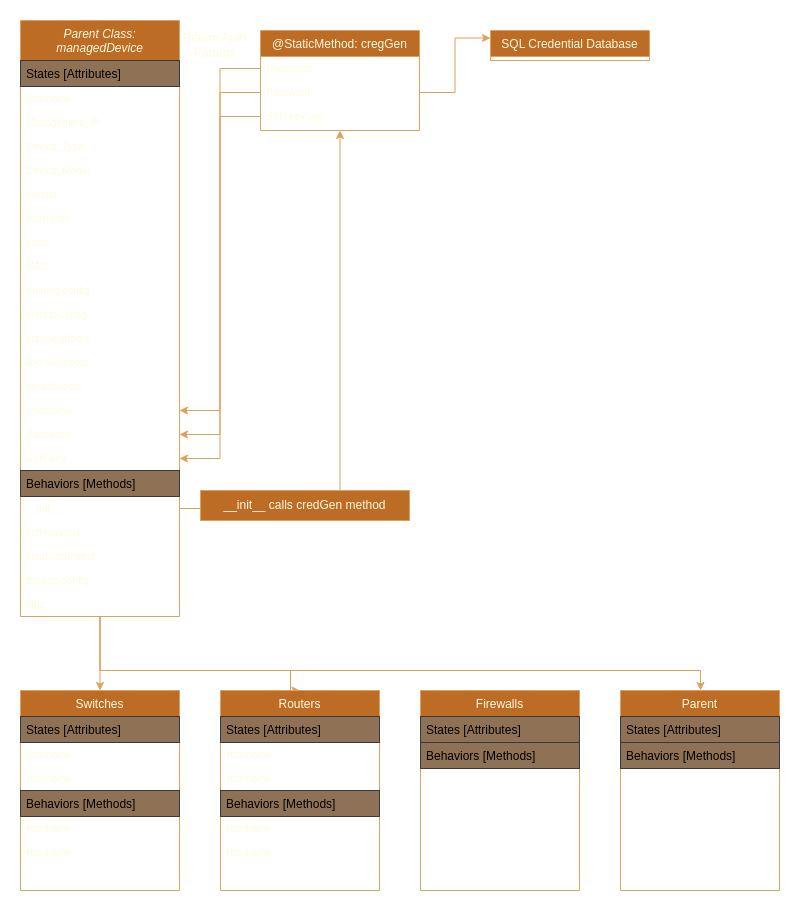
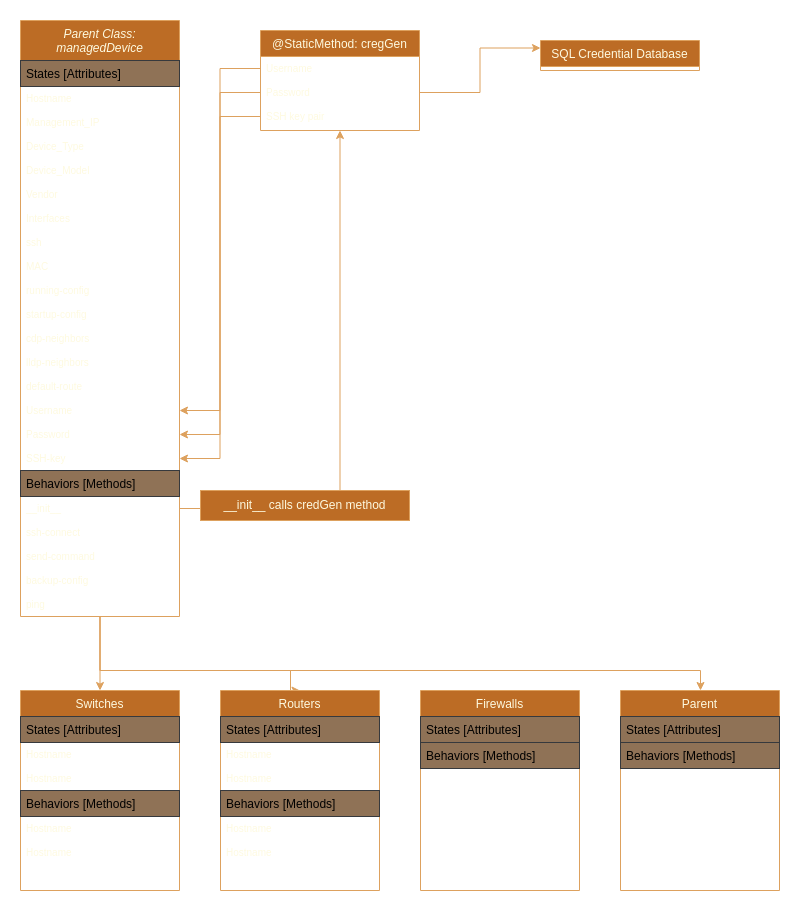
(215, 46) -> none
(570, 46) -> (620, 56)
(39, 243) -> (34, 243)
